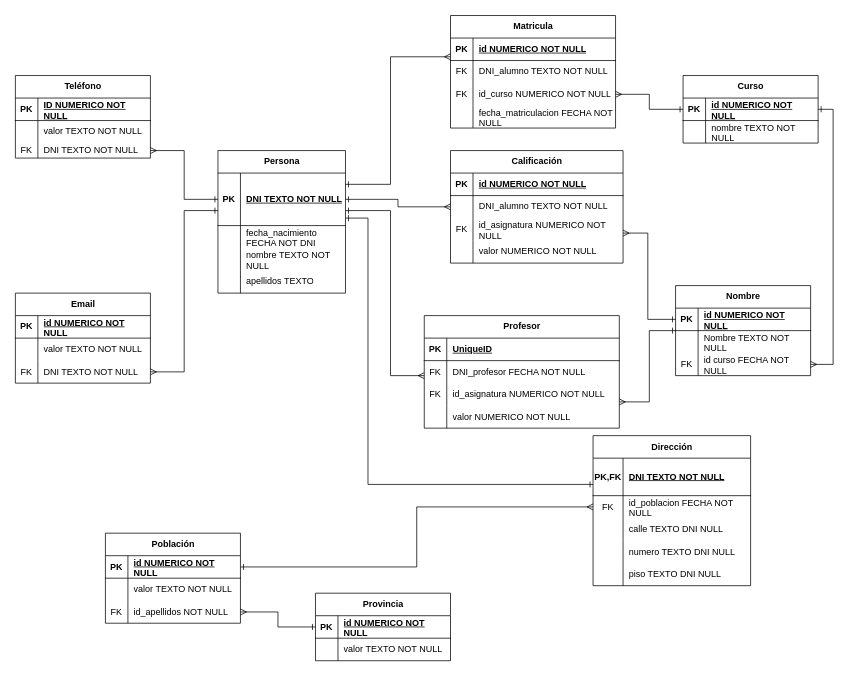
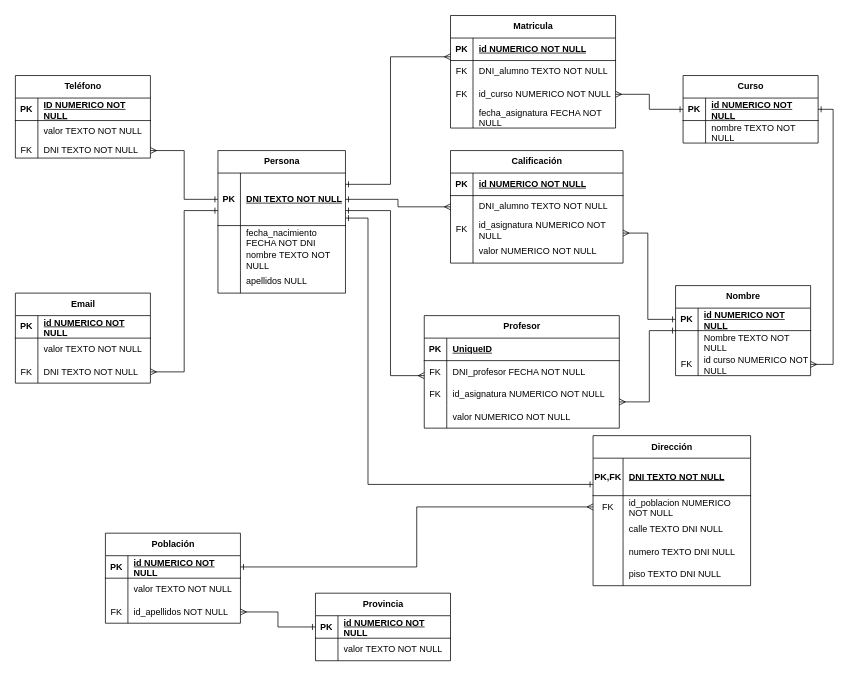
(547, 117) -> (547, 117)
(279, 282) -> (277, 282)
(756, 364) -> (757, 364)
(690, 507) -> (690, 507)
